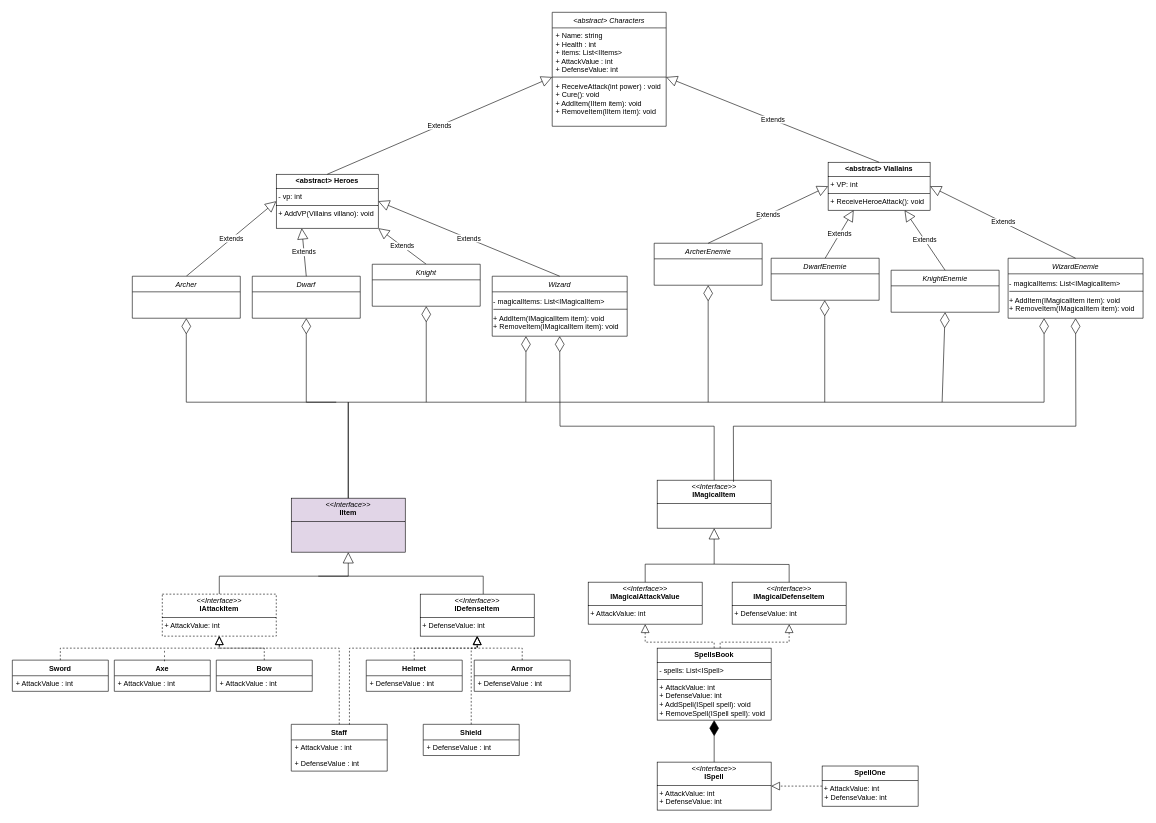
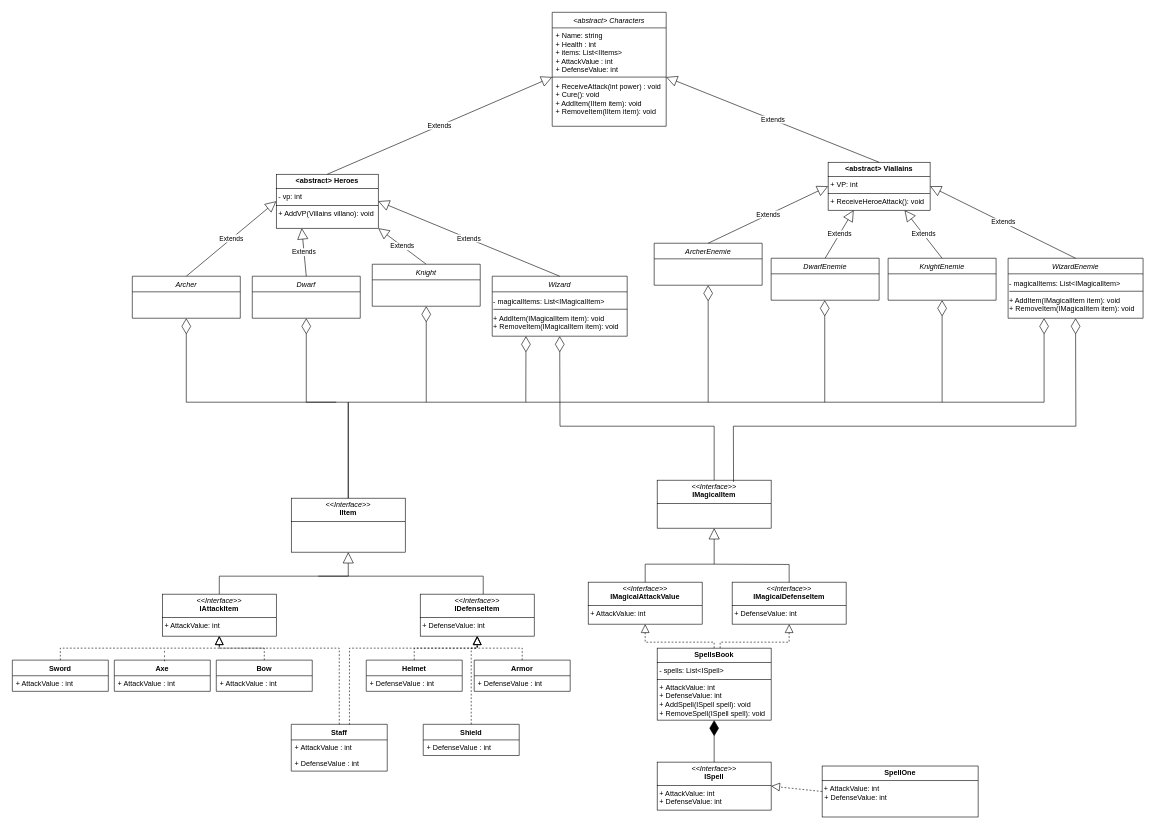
(945, 291) -> (942, 279)
(348, 525) -> (348, 525)
(219, 615) -> (219, 615)
(870, 786) -> (900, 792)
